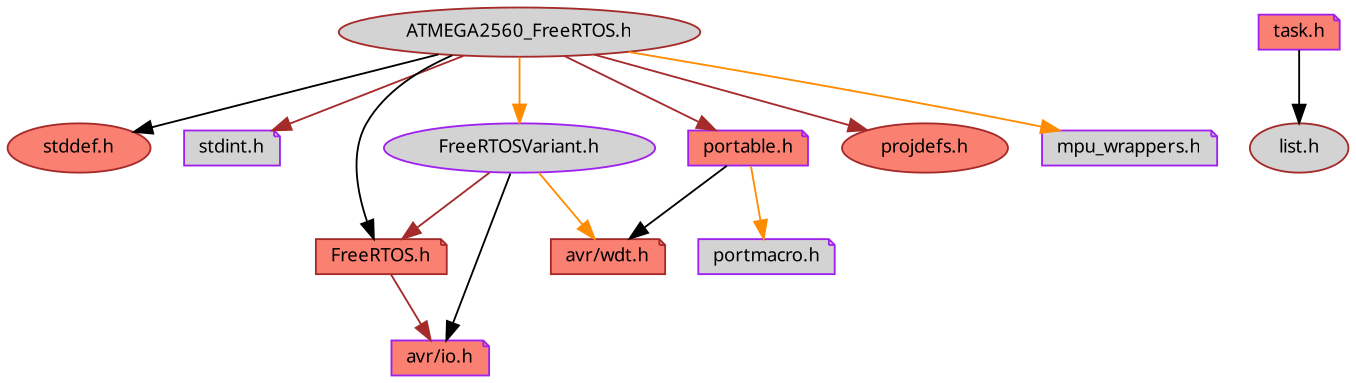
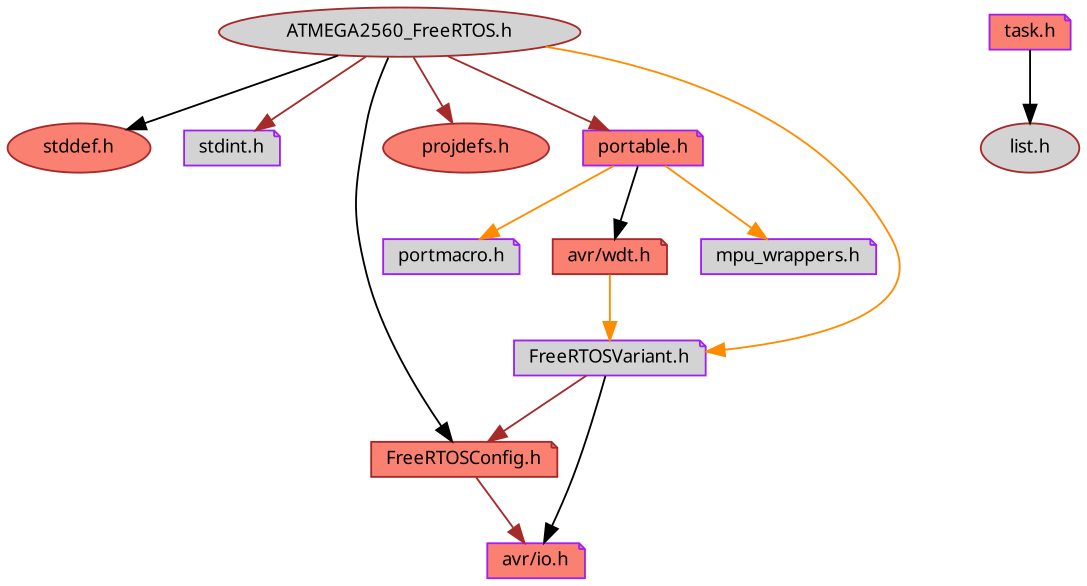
(835, 88) -> (708, 197)
(520, 148) -> (610, 358)
(561, 199) -> (610, 298)
(381, 257) -> (464, 459)
